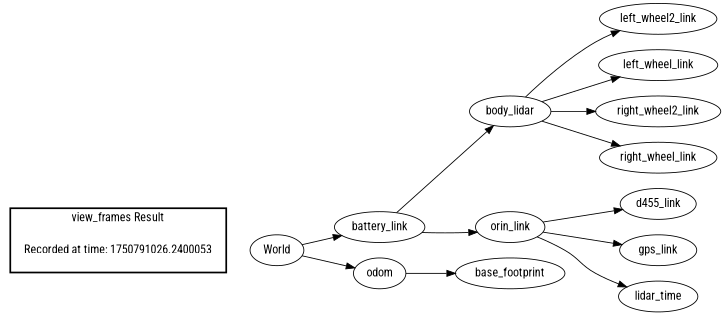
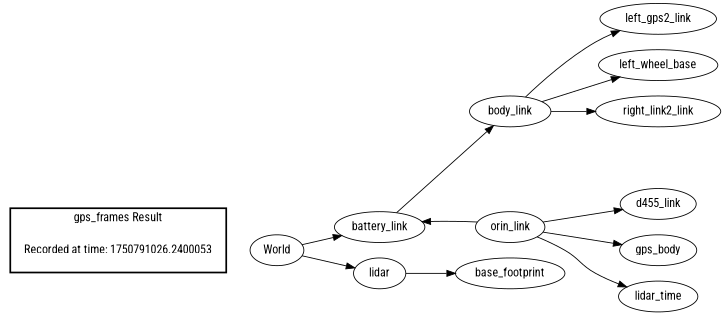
(658, 19) -> (658, 19)
(658, 65) -> (658, 65)
(510, 111) -> (510, 111)
(658, 111) -> (658, 111)
(658, 158) -> none
(118, 218) -> (118, 218)
(445, 233) -> (454, 221)
(658, 250) -> (658, 250)
(380, 273) -> (380, 273)
